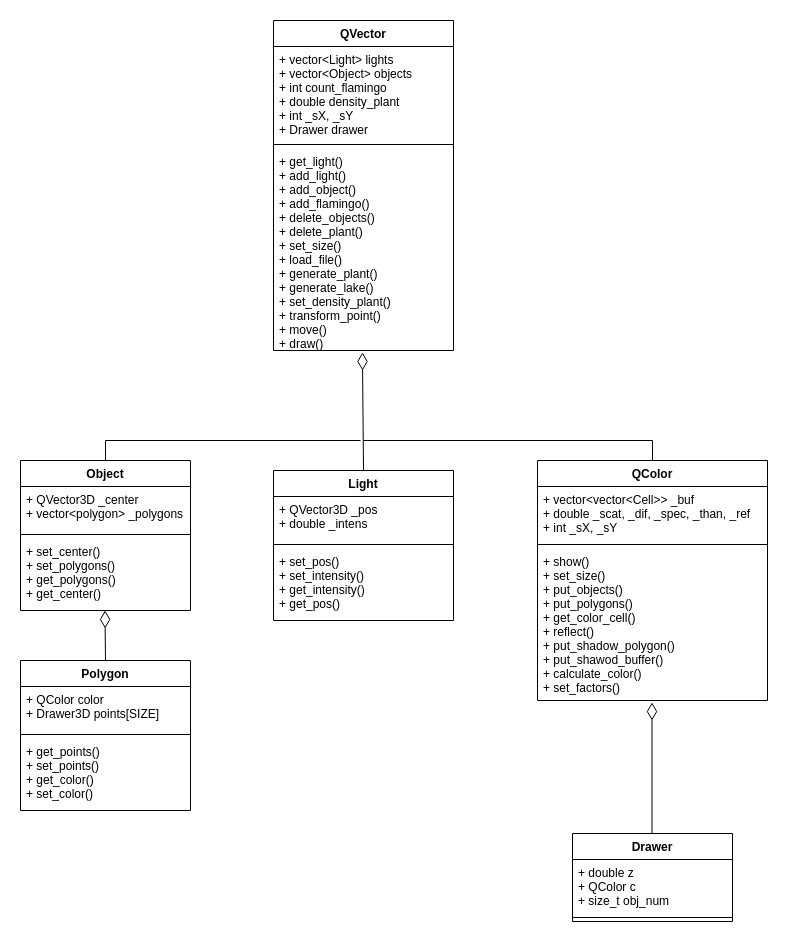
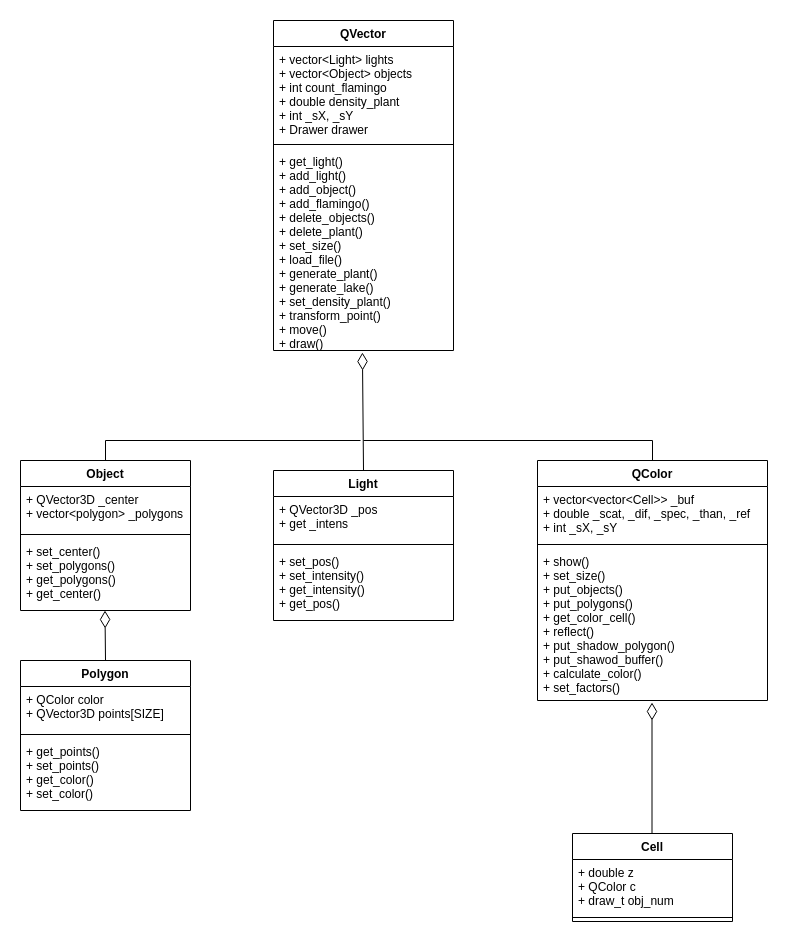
(330, 510) -> (330, 510)
(67, 700) -> (67, 700)
(652, 847) -> (652, 847)
(607, 873) -> (607, 873)
